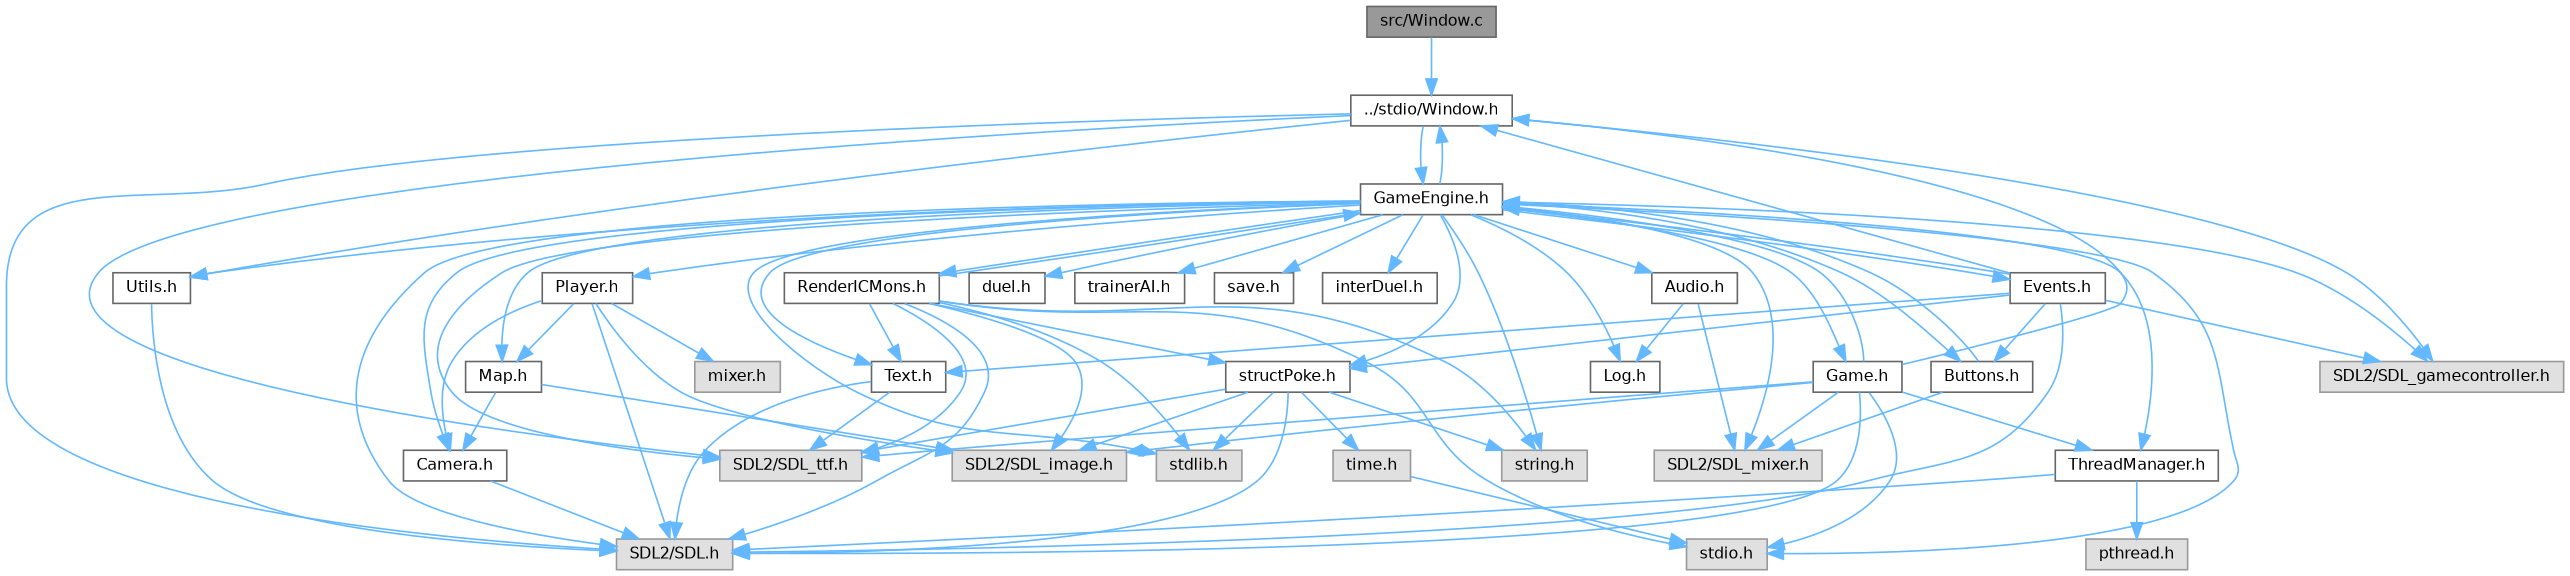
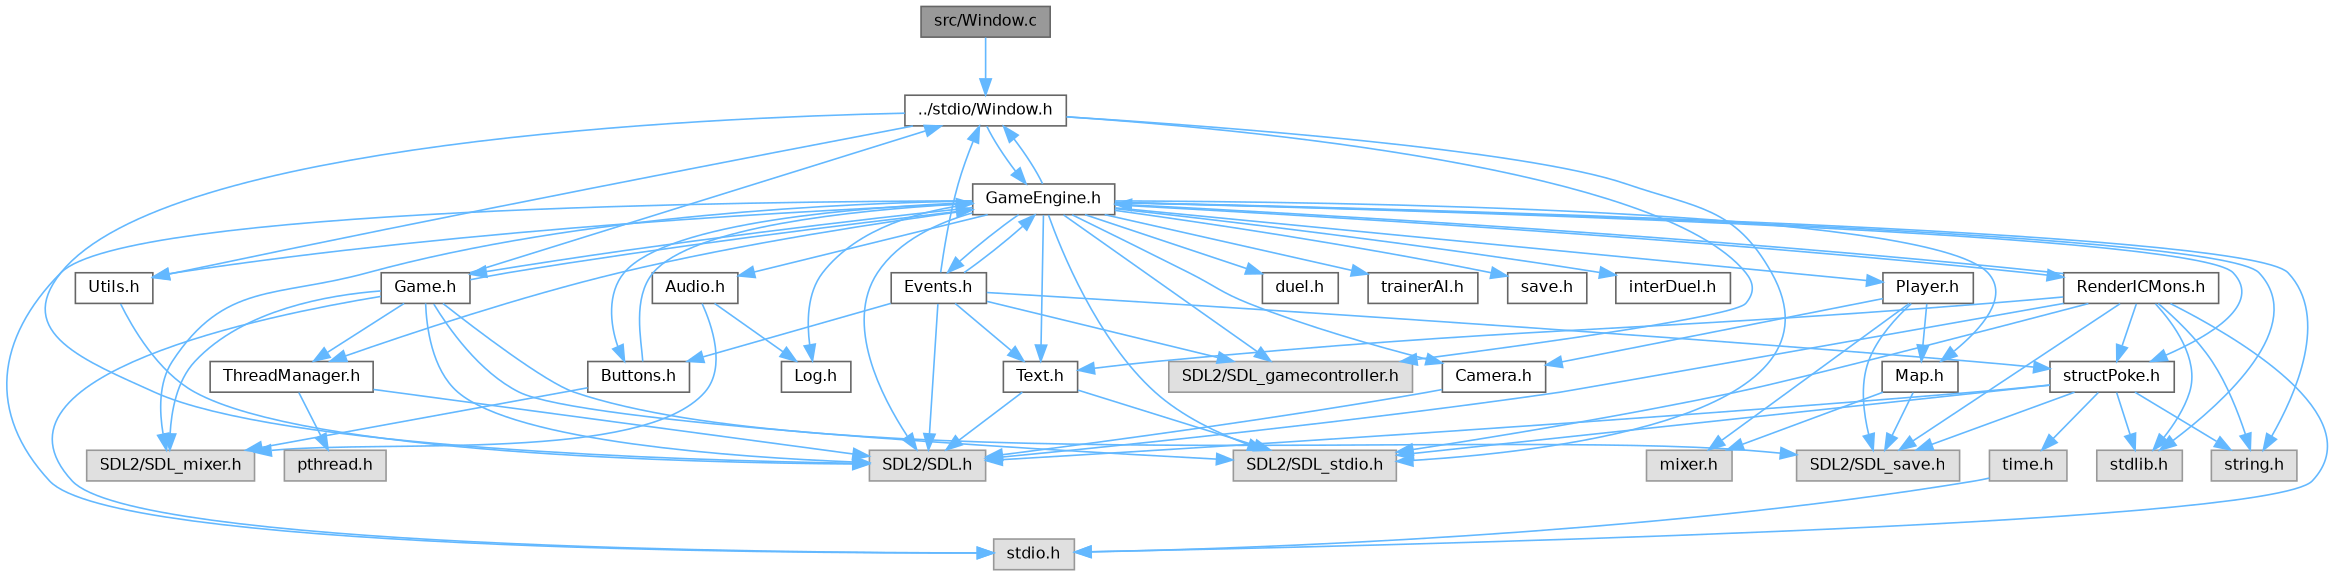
(489, 404) -> (1802, 422)
(628, 413) -> none
(791, 466) -> (1315, 466)
(1039, 466) -> (1878, 466)
